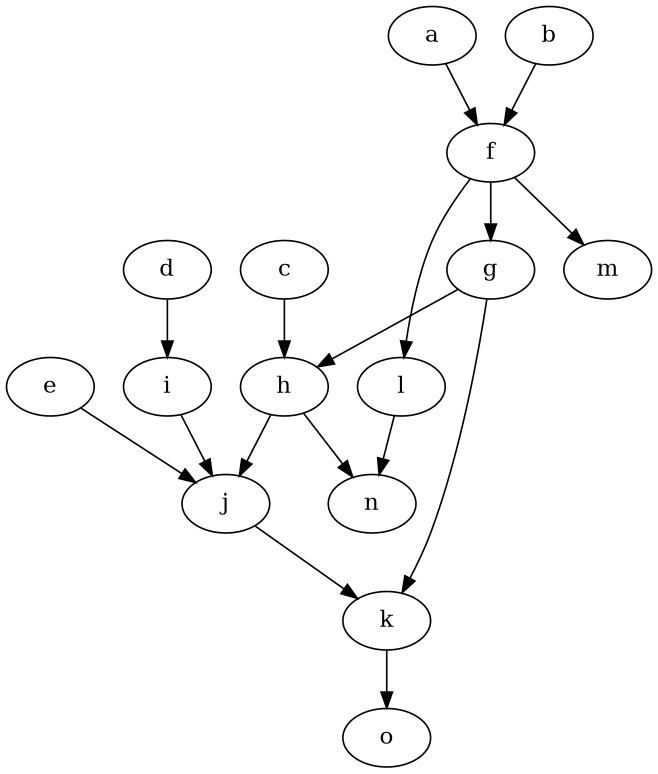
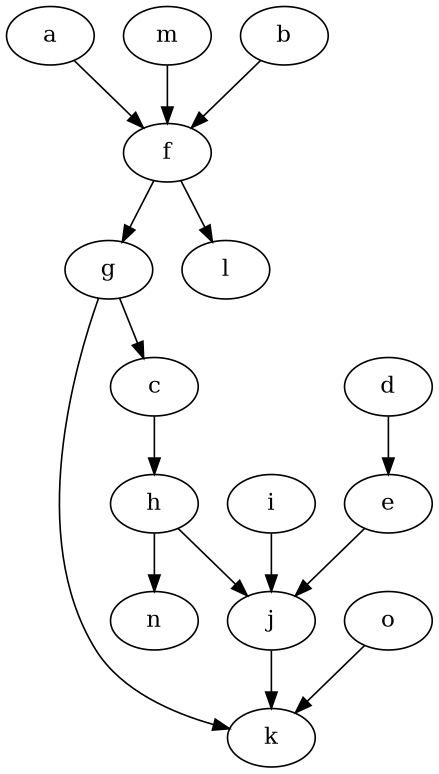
(543, 205) -> (167, 86)
(167, 320) -> (388, 437)
(395, 324) -> (129, 321)
(389, 437) -> none
(387, 671) -> (336, 673)
